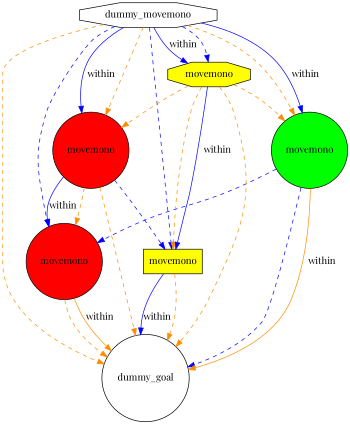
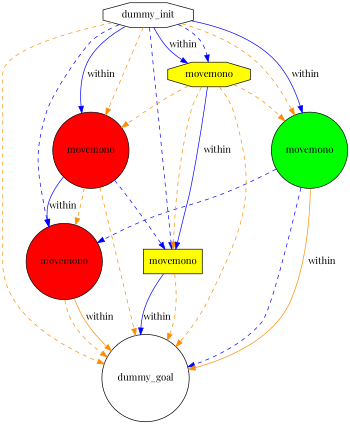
(148, 15) -> (148, 15)
